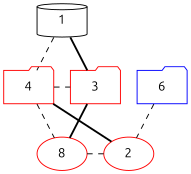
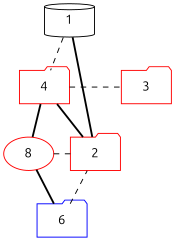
(79, 54) -> (81, 80)
(46, 121) -> (37, 121)
(76, 126) -> (45, 187)
(129, 154) -> (95, 154)
